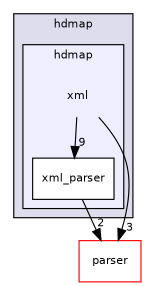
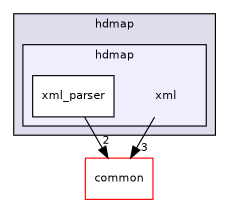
(76, 132) -> none
(110, 261) -> (119, 179)
